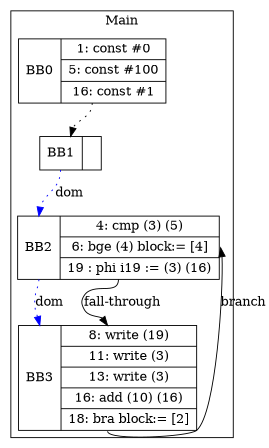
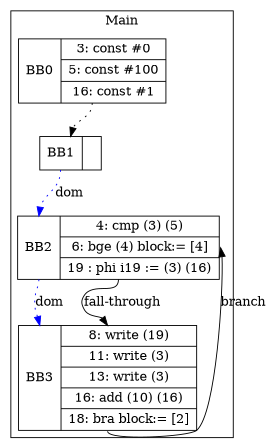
(113, 49) -> (113, 49)
